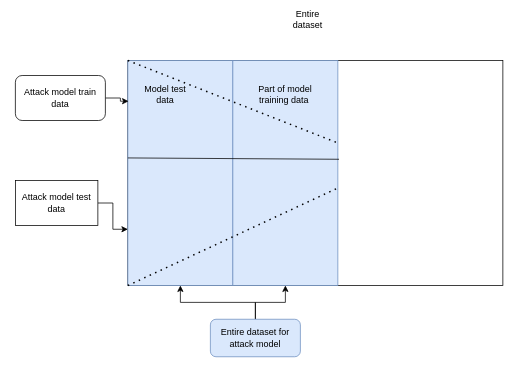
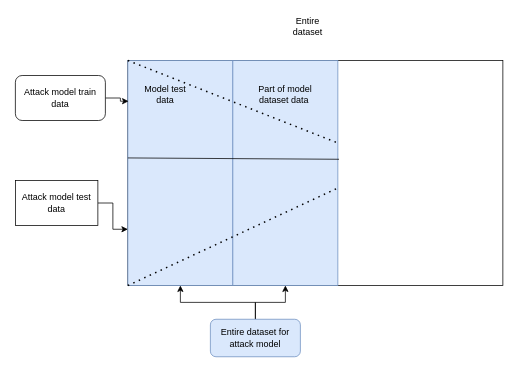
(308, 19) -> (308, 27)
(285, 94) -> (285, 94)
